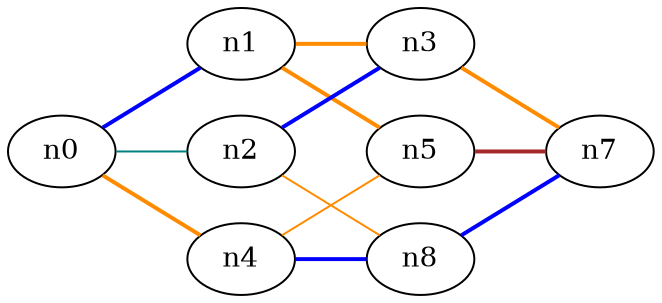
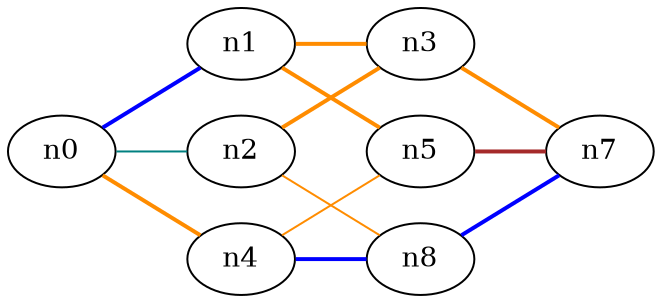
(319, 105) -> (319, 105)
